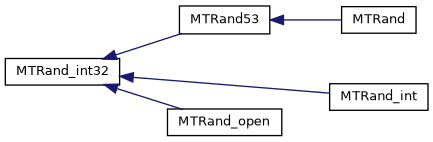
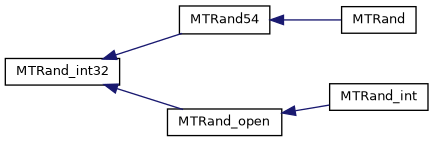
(225, 20) -> (225, 20)
(231, 85) -> (312, 108)
